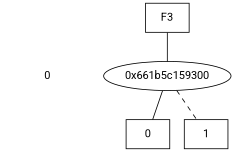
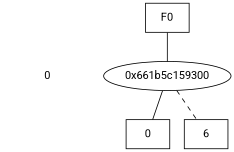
(167, 18) -> (167, 18)
(206, 134) -> (206, 134)
